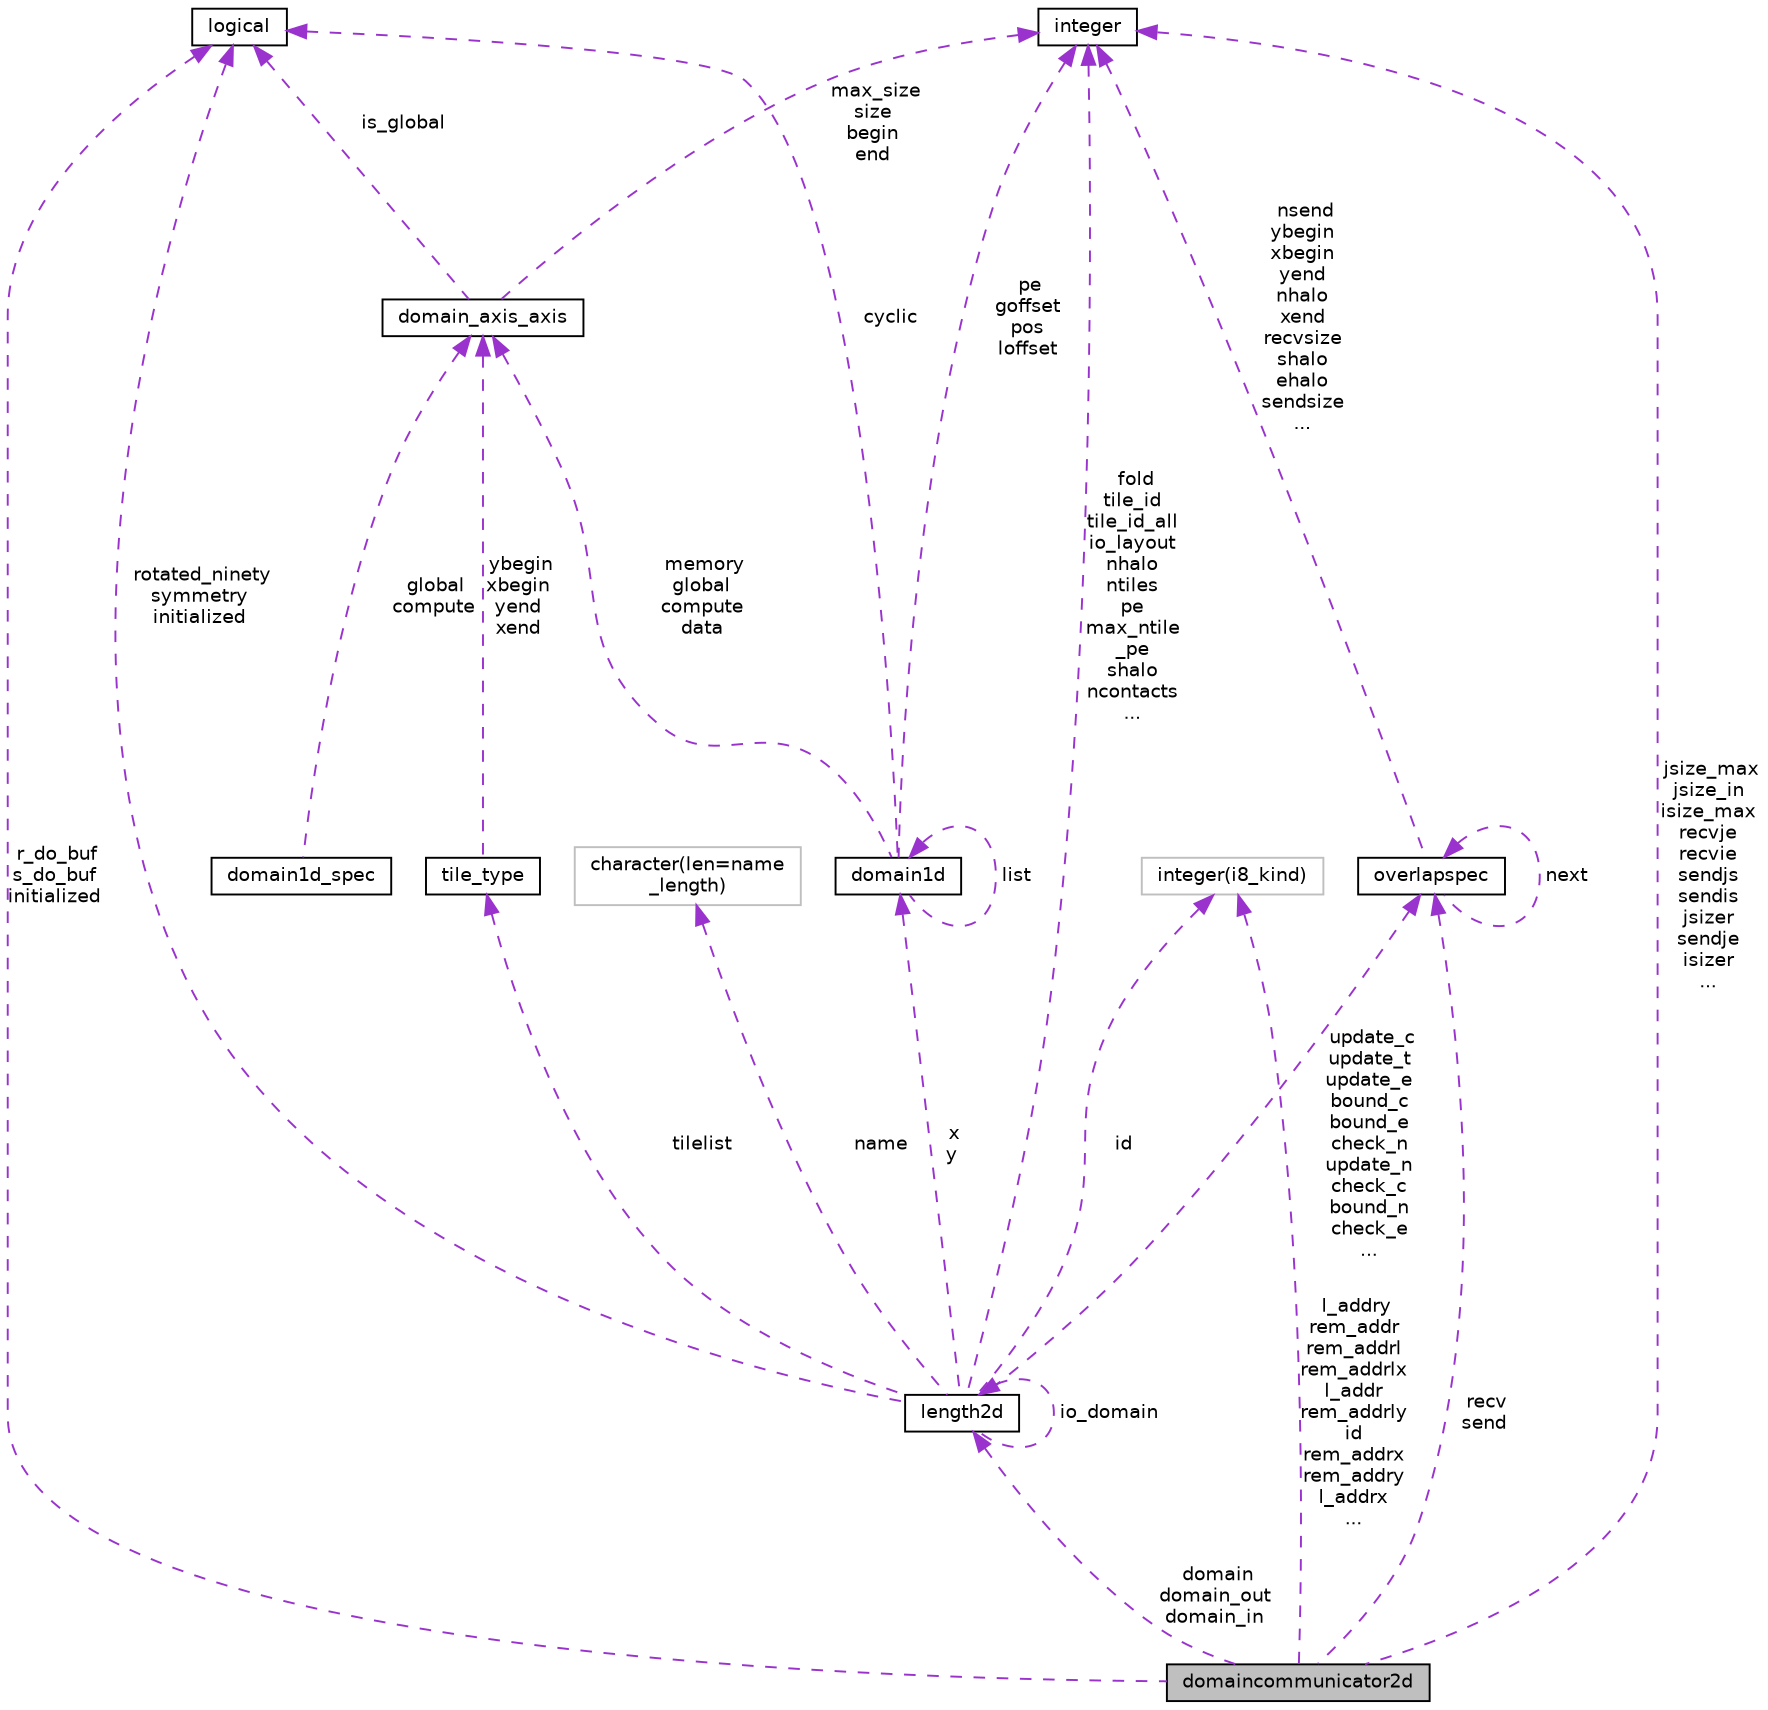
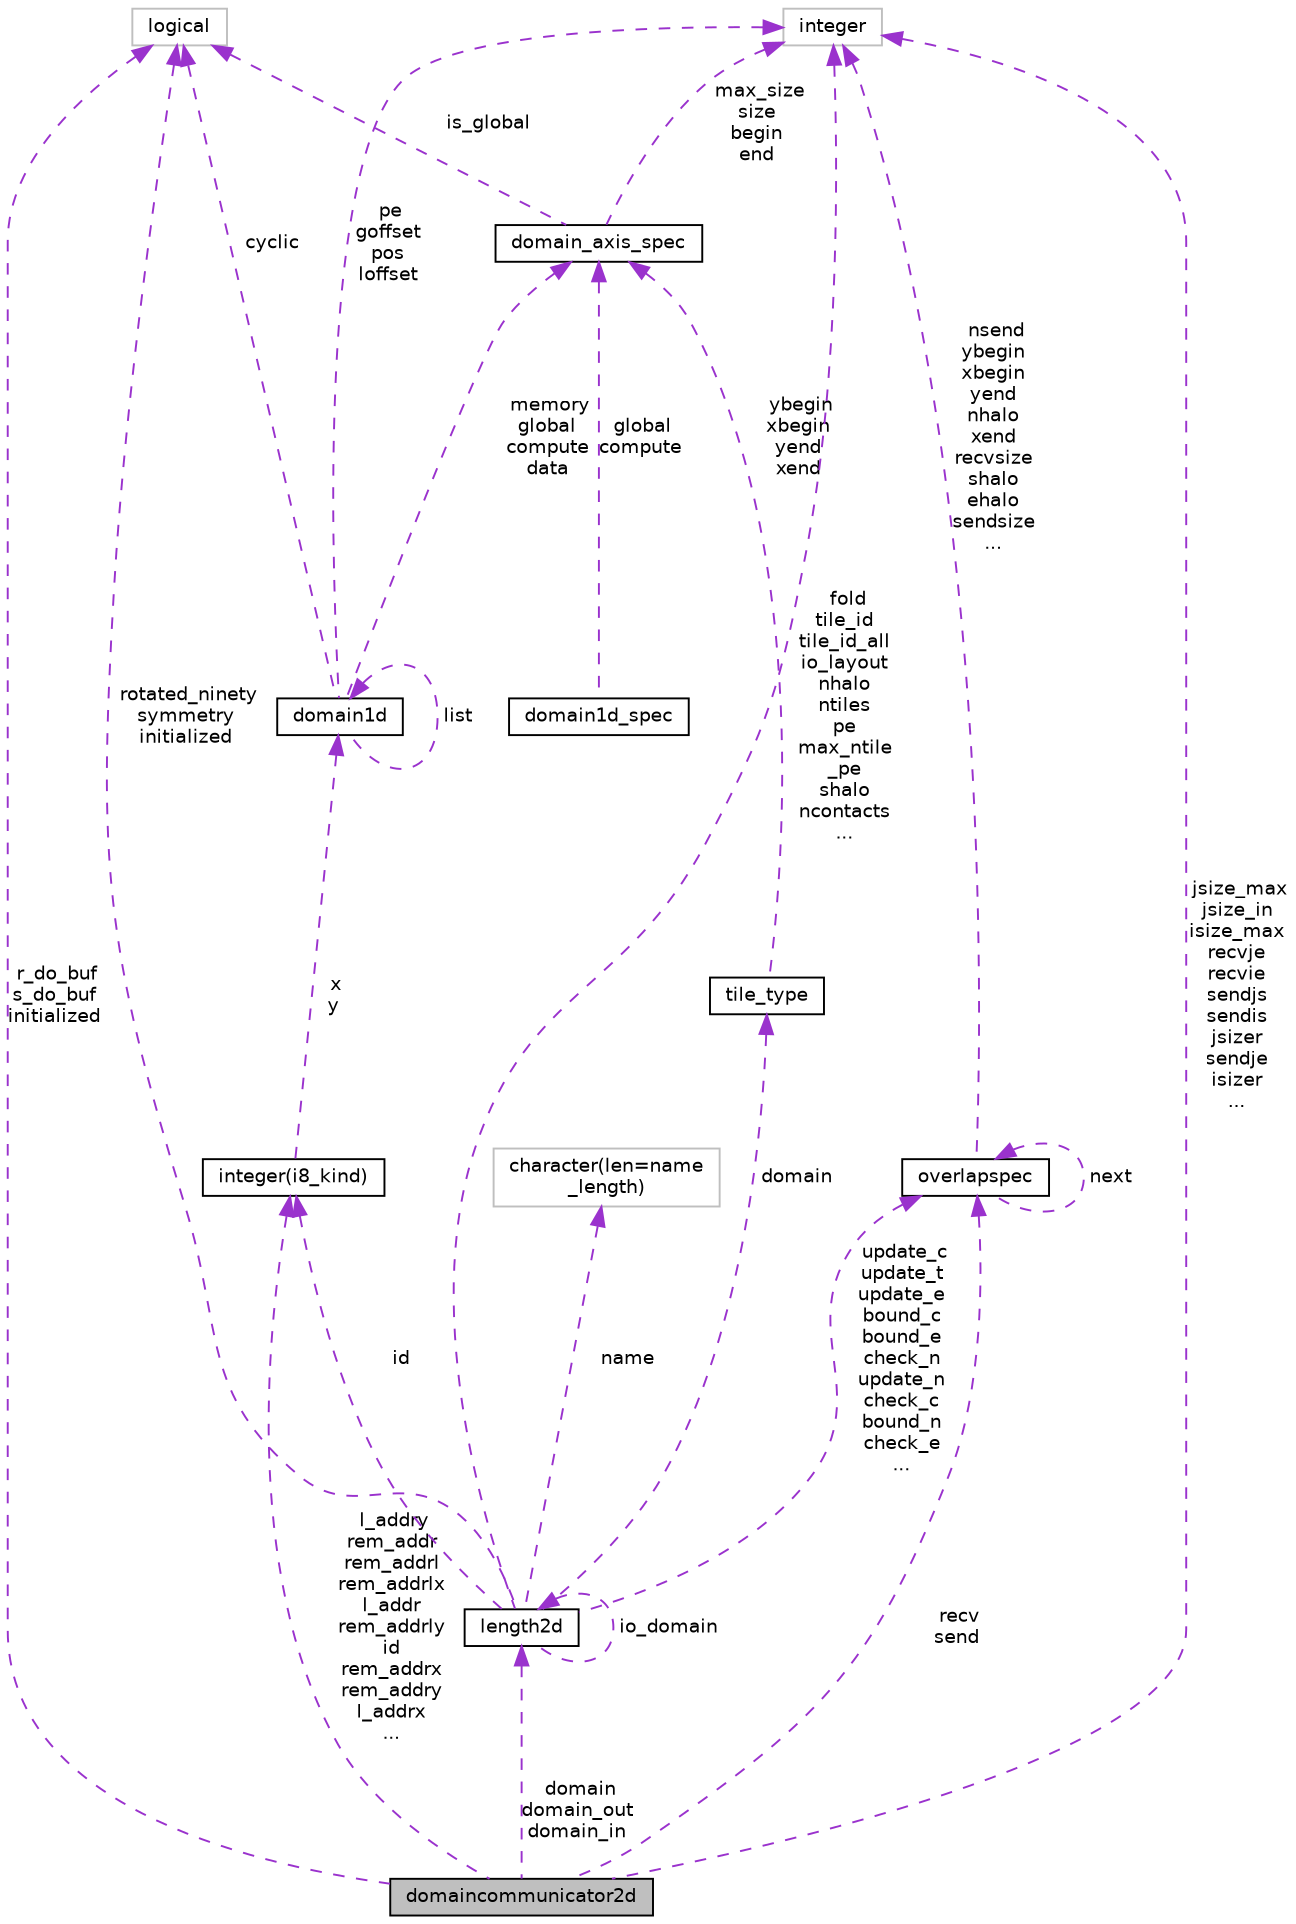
(240, 27) -> (180, 27)
(1088, 27) -> (833, 27)
(483, 318) -> (599, 243)
(1233, 876) -> (294, 1178)
(699, 1145) -> (794, 1178)
(931, 1154) -> (316, 957)
